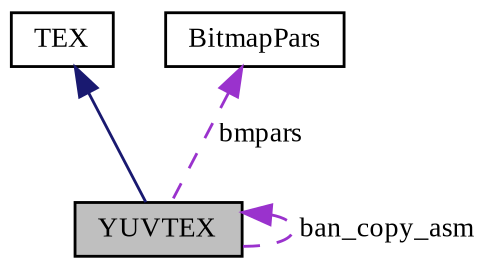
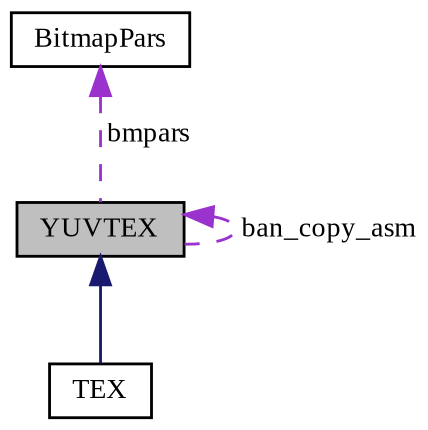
(117, 148) -> (101, 324)
